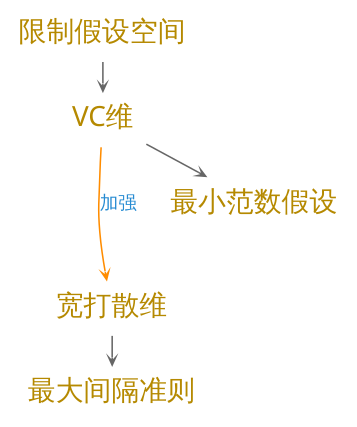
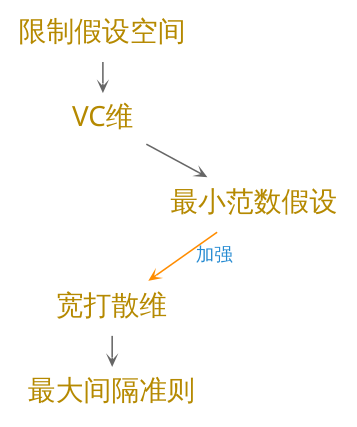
(99, 210) -> (187, 254)
